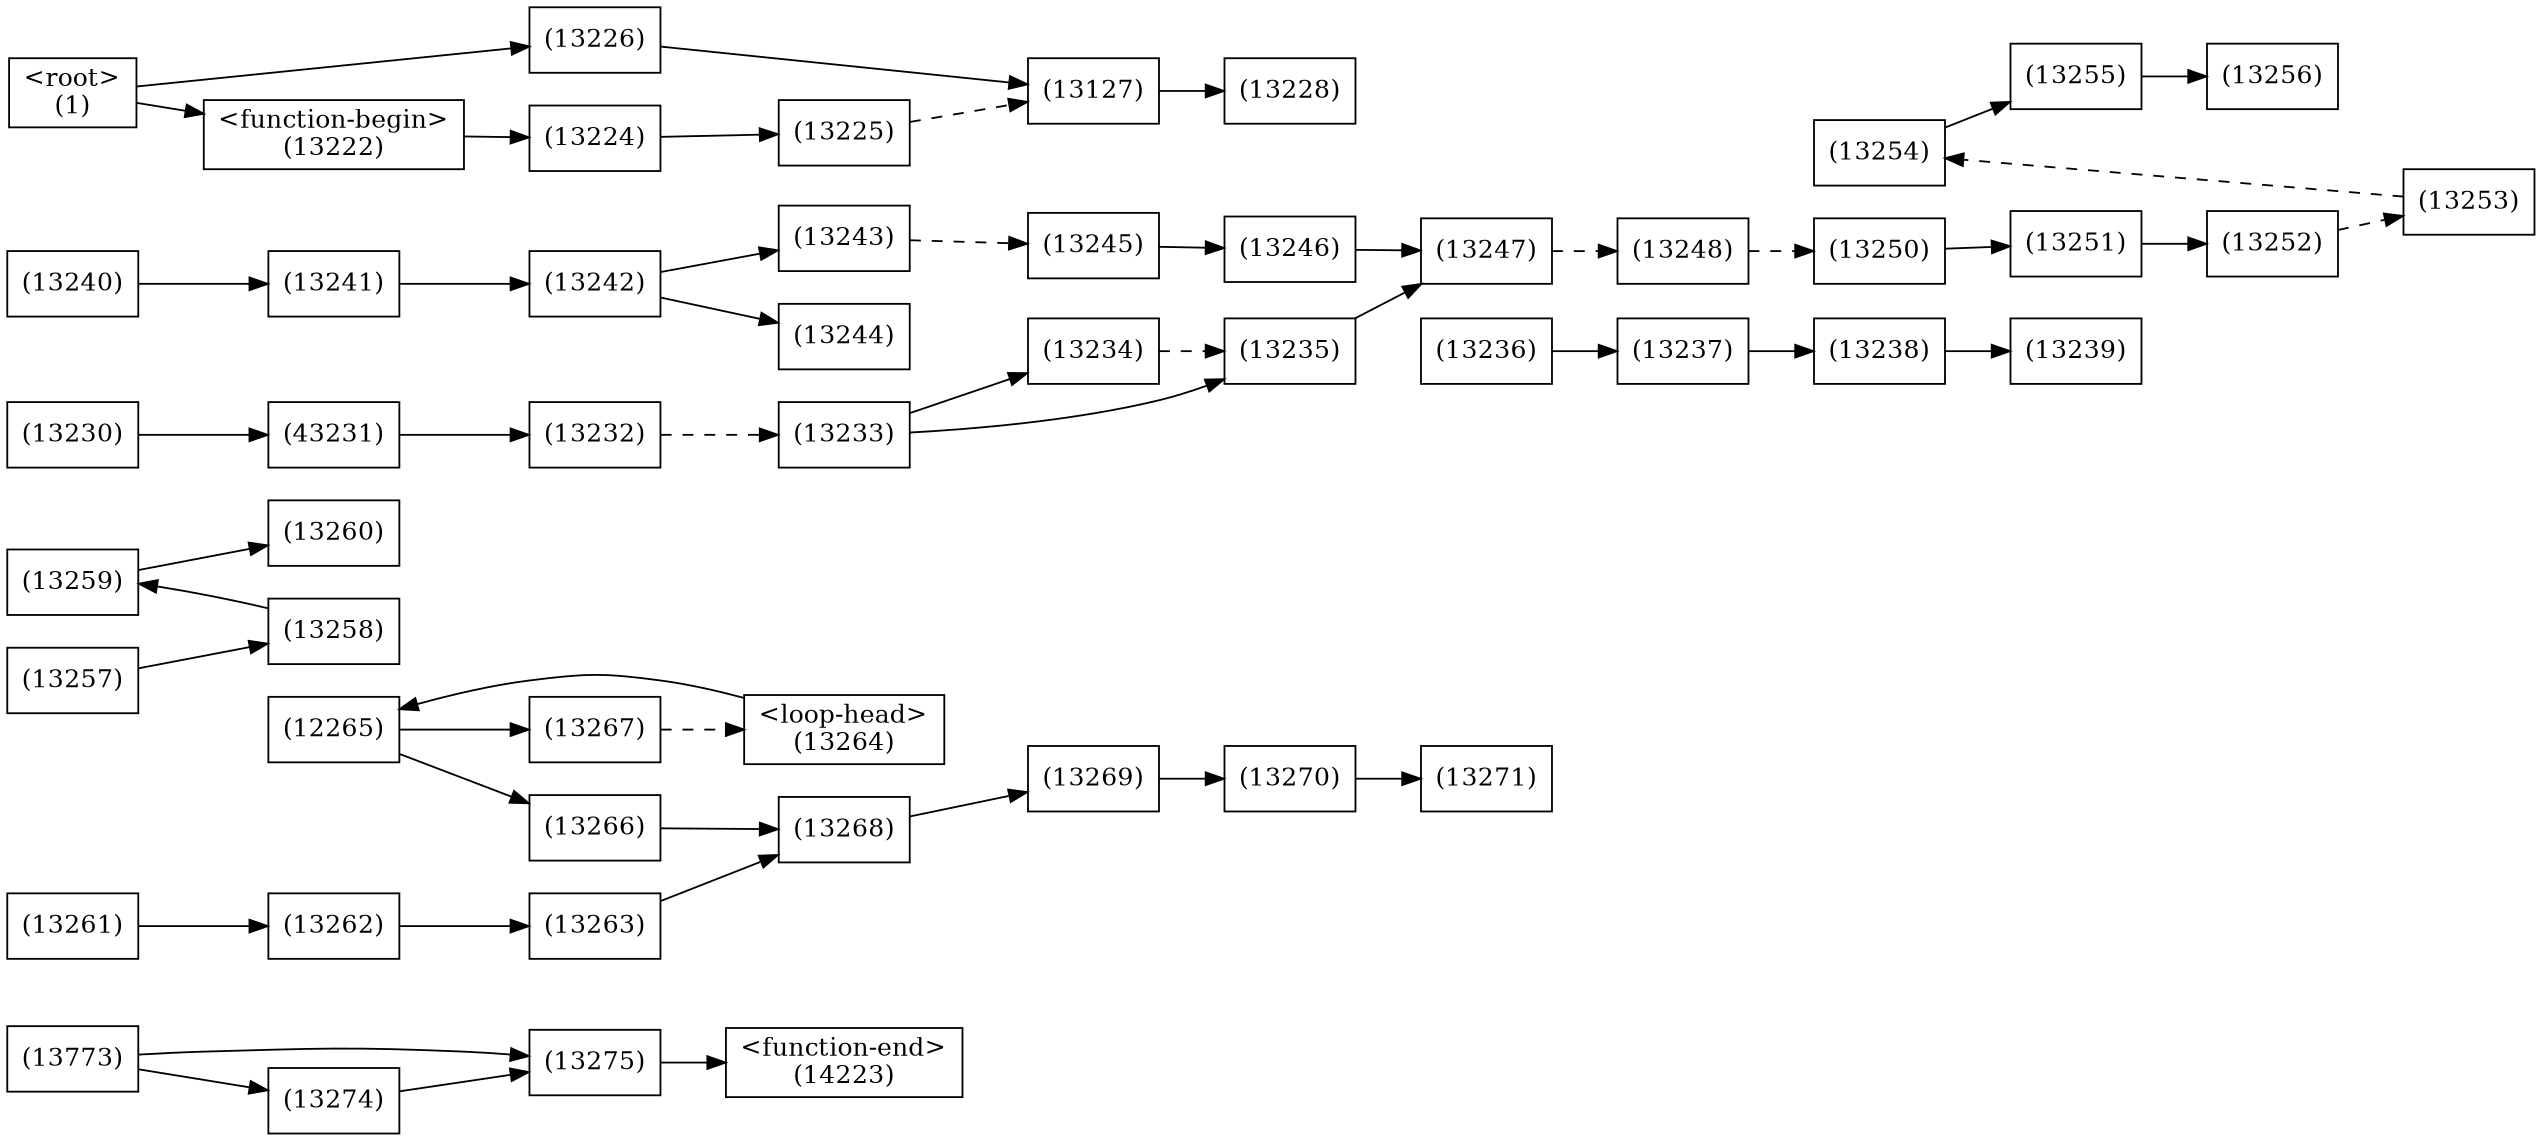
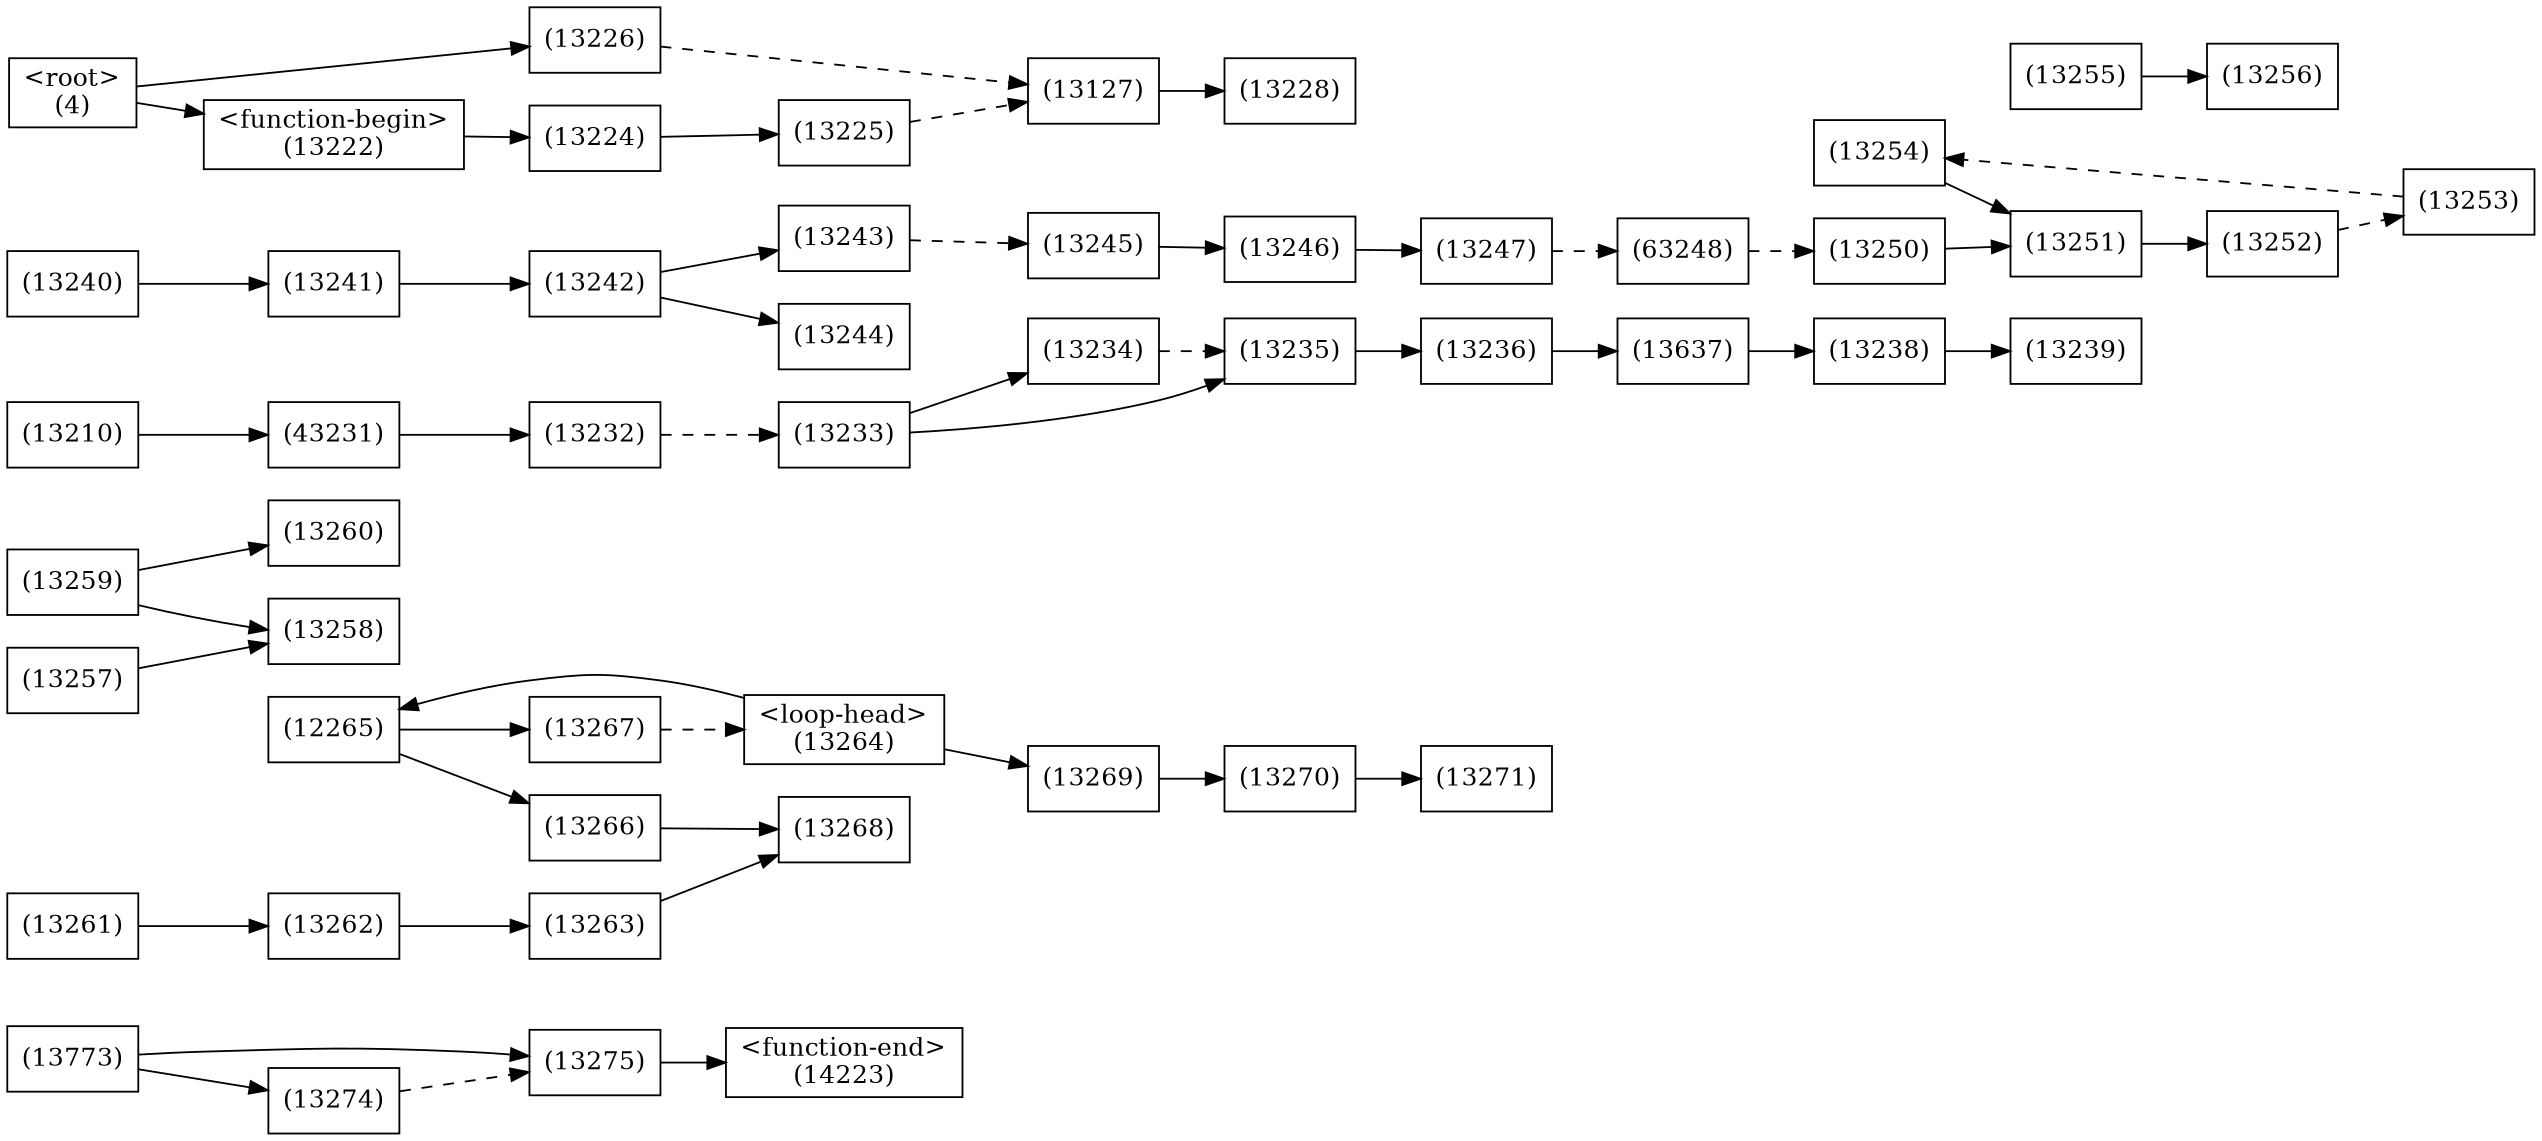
(835, 65) -> (835, 65)
(73, 93) -> (73, 93)
(1969, 118) -> (1969, 194)
(1683, 251) -> (1683, 251)
(1380, 305) -> (1379, 351)
(1683, 351) -> (1683, 351)
(73, 435) -> (73, 435)
(213, 596) -> (194, 617)
(959, 806) -> (977, 756)
(455, 1083) -> (455, 1083)
